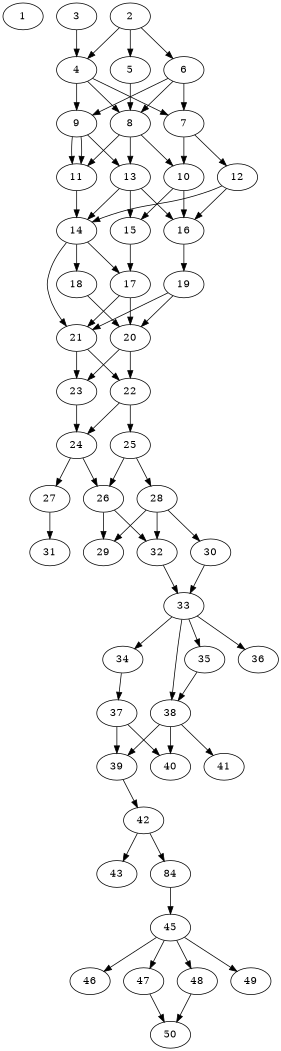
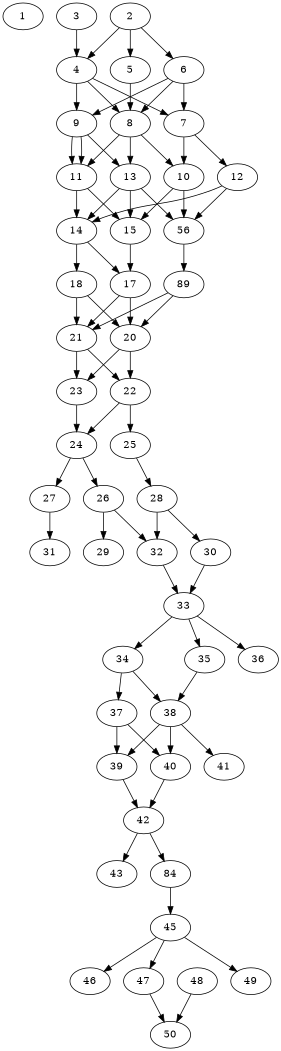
none -> (100, 201)
(184, 231) -> (184, 231)
(48, 281) -> (77, 308)
(184, 284) -> (184, 284)
(119, 469) -> none
(134, 522) -> none
(177, 656) -> (144, 684)
none -> (159, 790)
(182, 951) -> none
